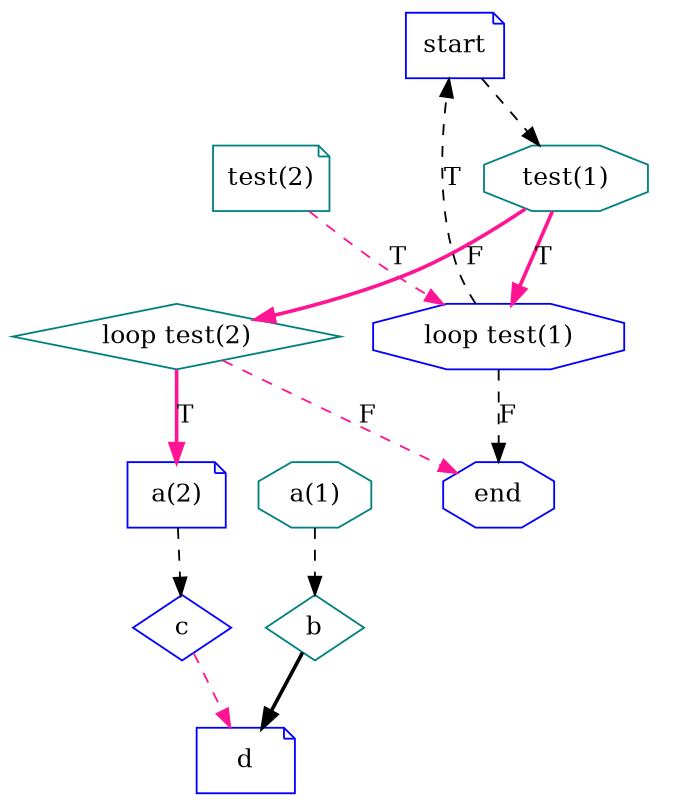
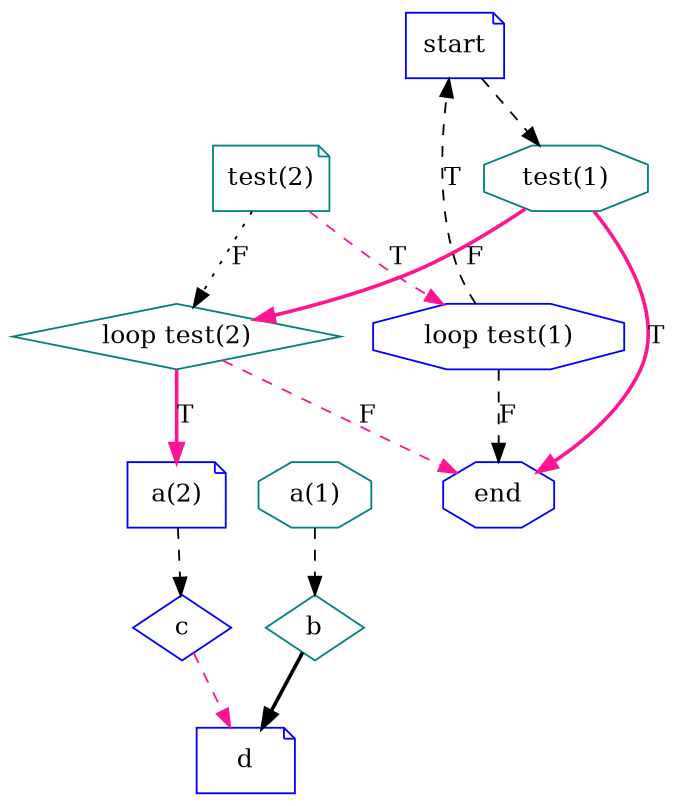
(536, 249) -> (647, 348)
none -> (228, 251)
